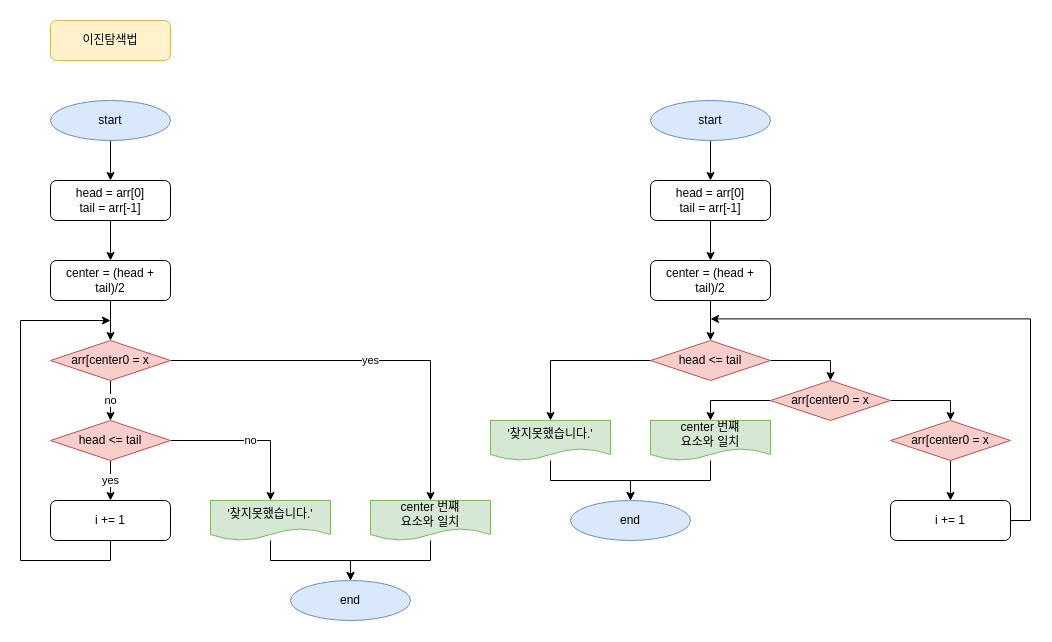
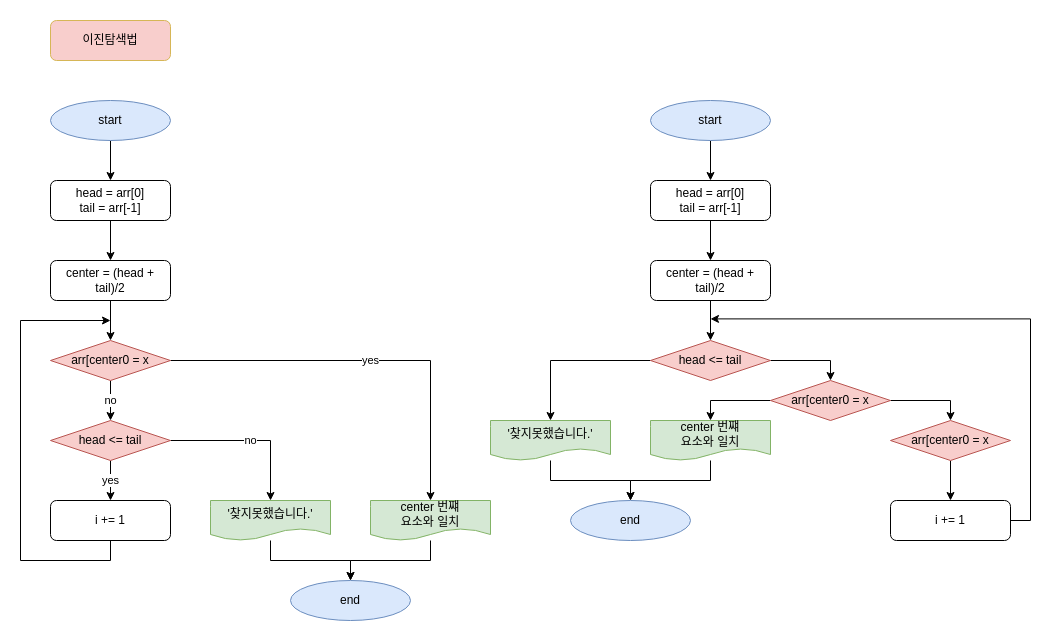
(111, 41) -> (111, 41)
